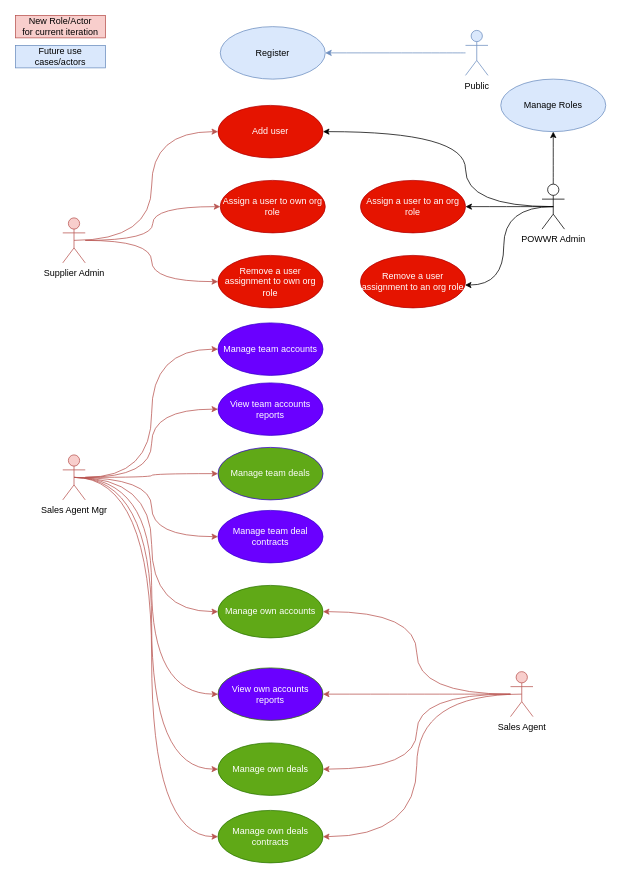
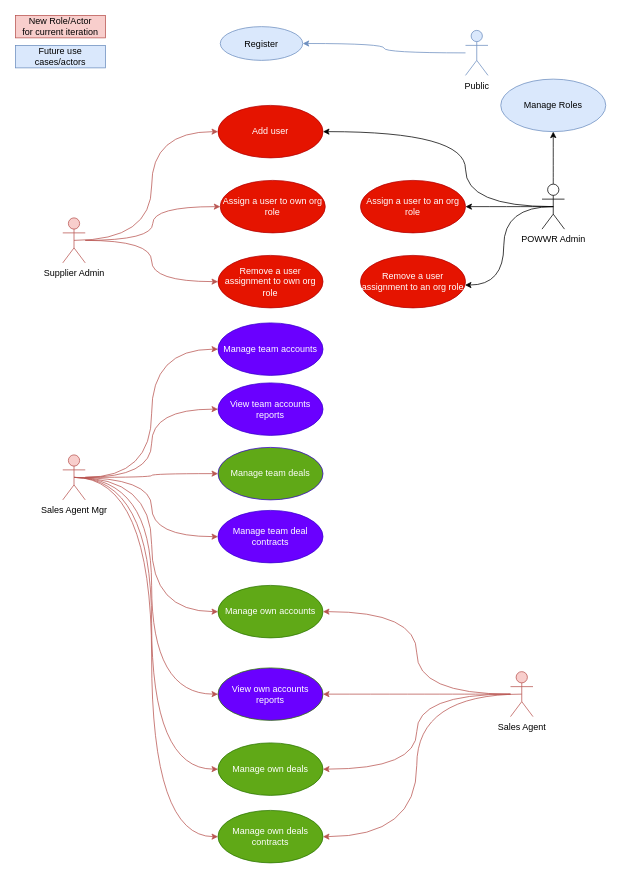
(273, 53) -> (261, 44)
